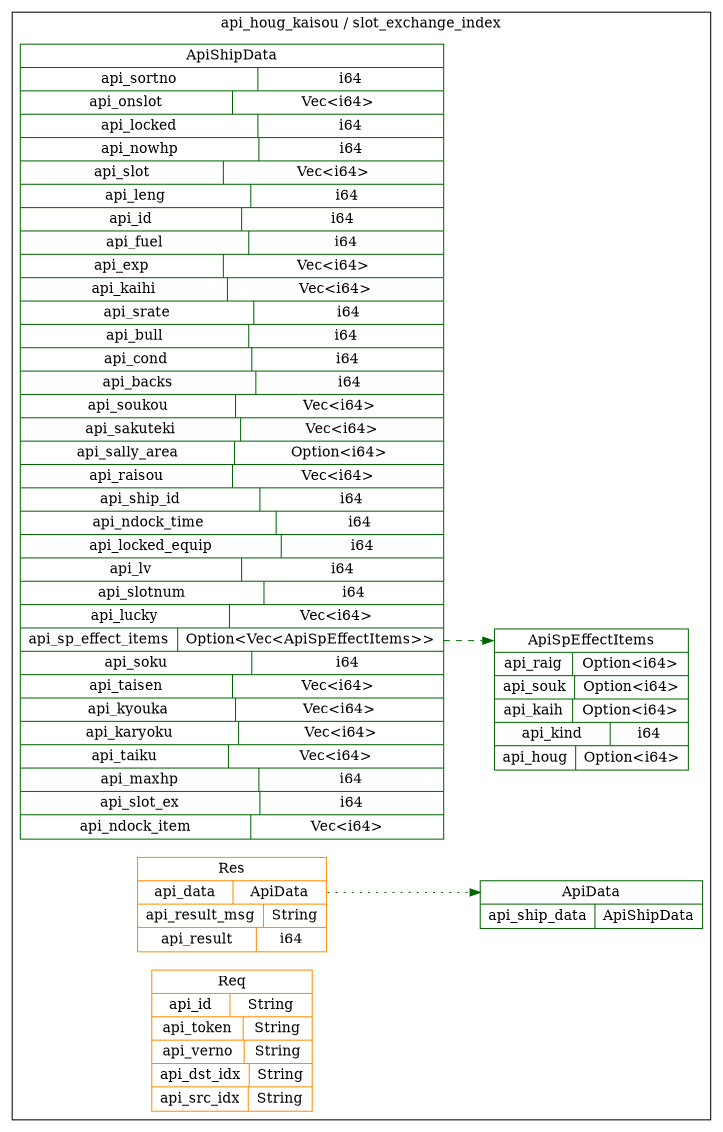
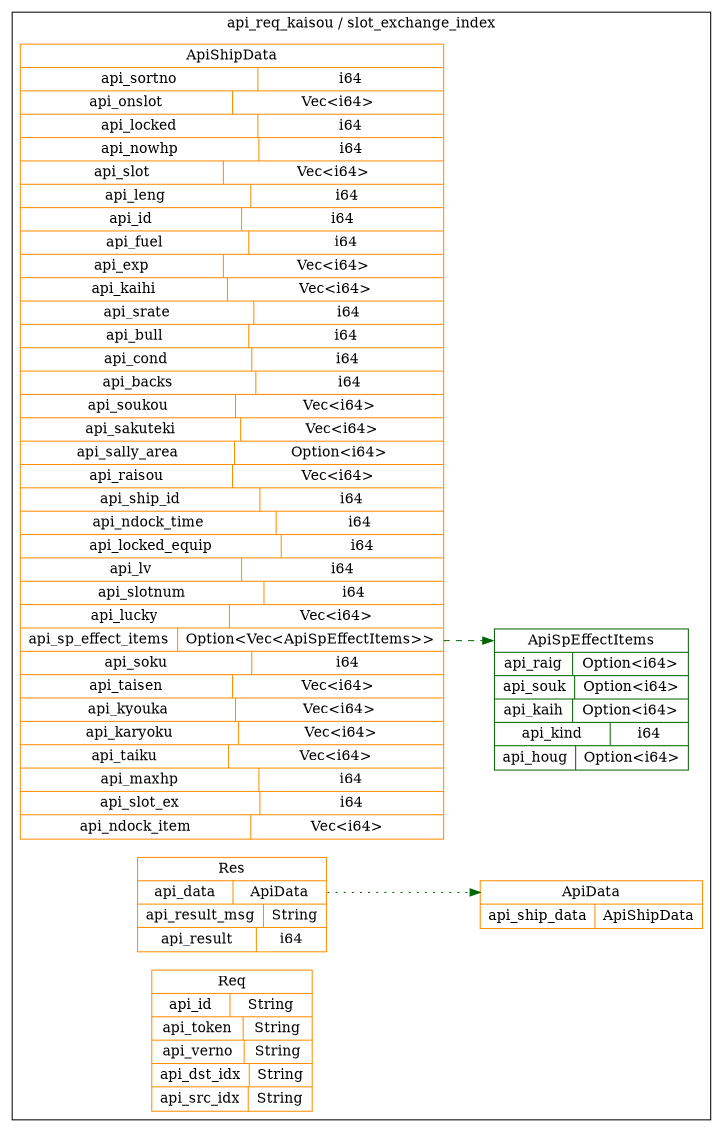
(361, 24) -> (361, 24)
(232, 442) -> (232, 442)
(591, 905) -> (591, 905)
